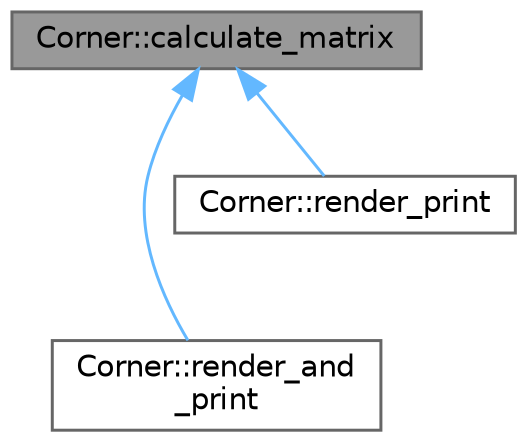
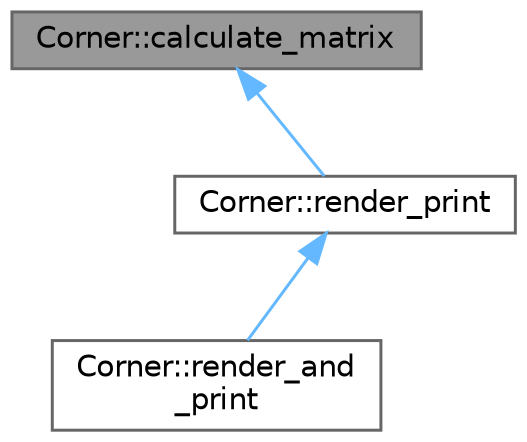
(145, 218) -> (278, 299)
